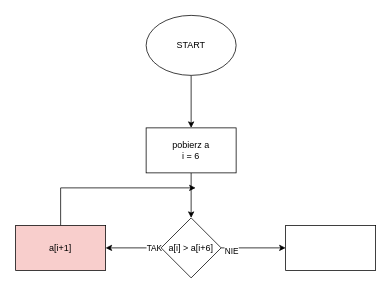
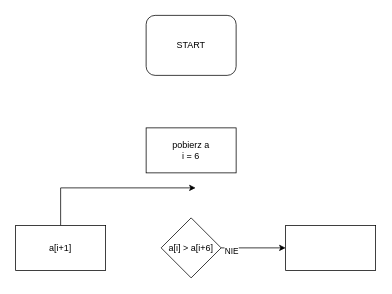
(191, 45) -> (191, 45)
(191, 121) -> none
(191, 211) -> none
(60, 248) -> (60, 248)
(154, 248) -> none
